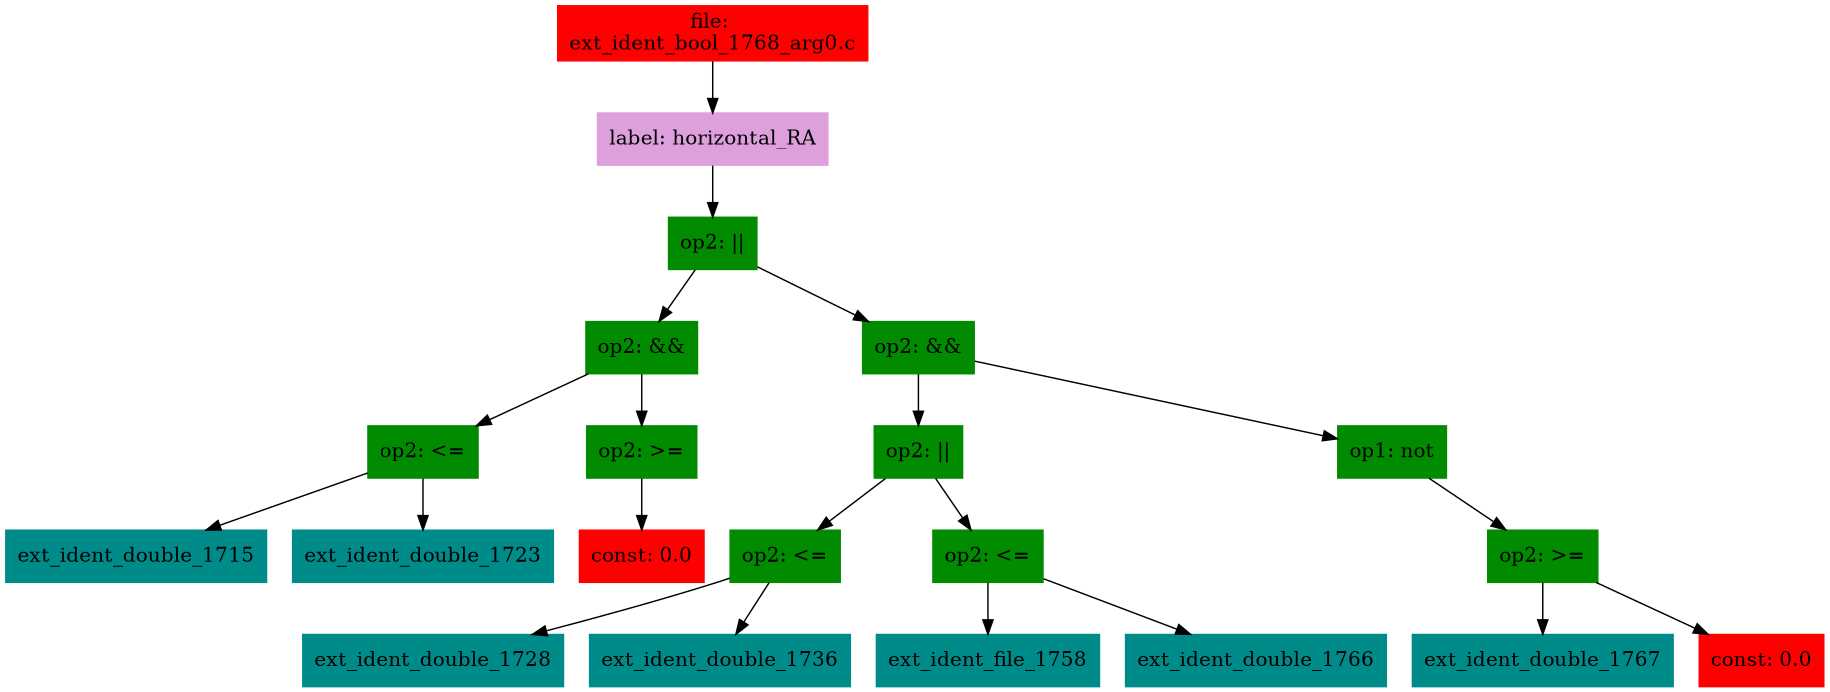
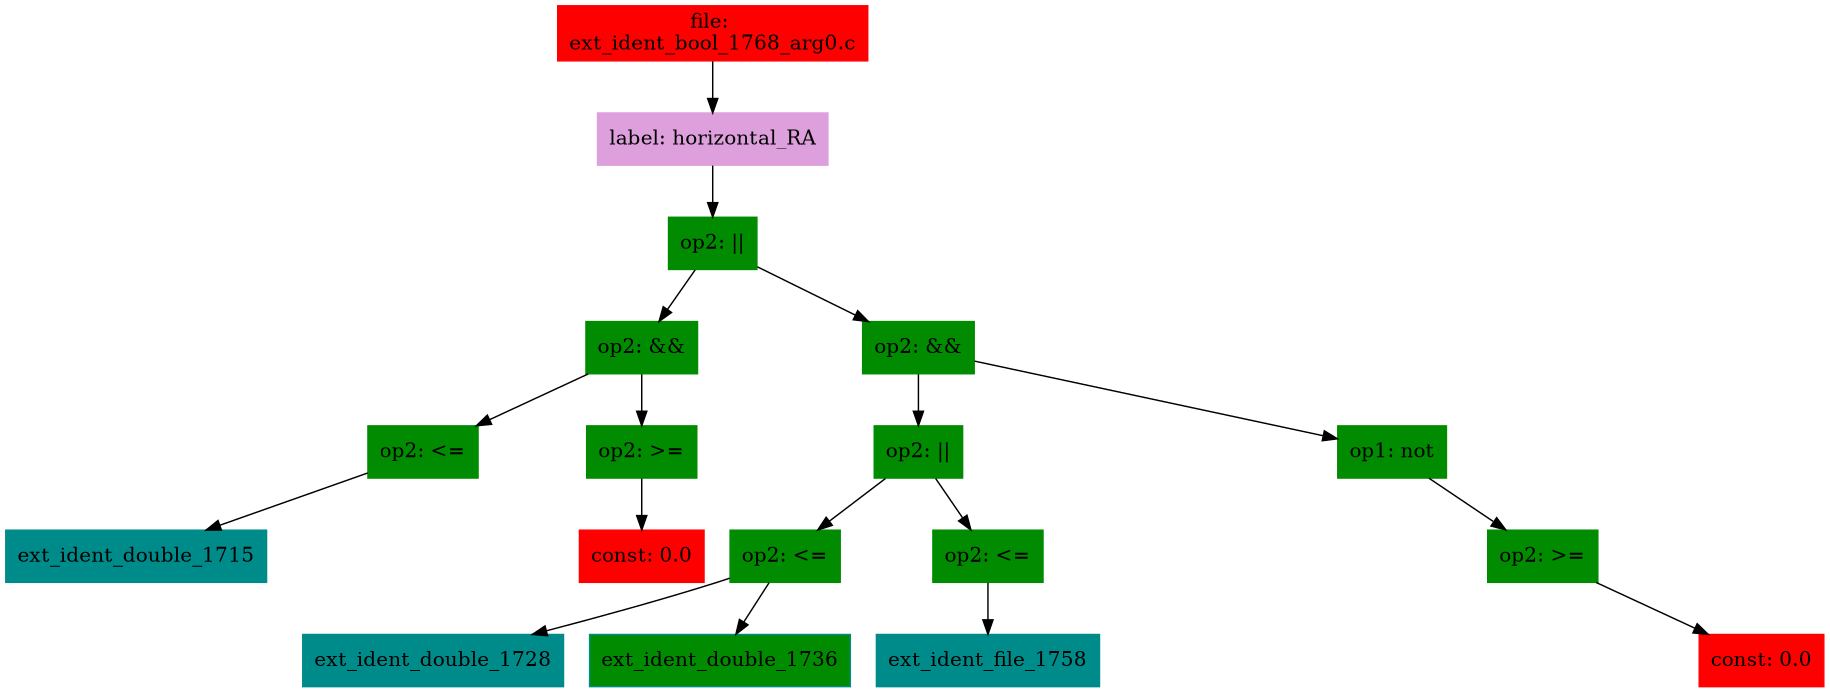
(423, 556) -> none
(720, 661) -> (720, 661)
(1256, 661) -> none
(1543, 661) -> none
